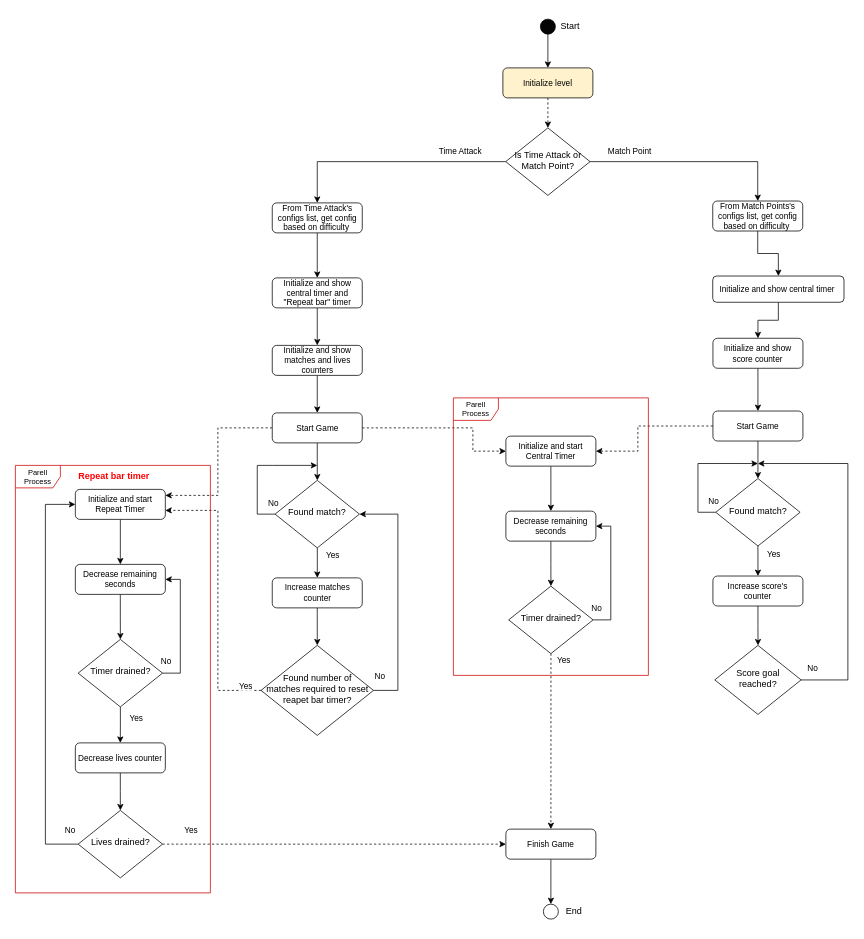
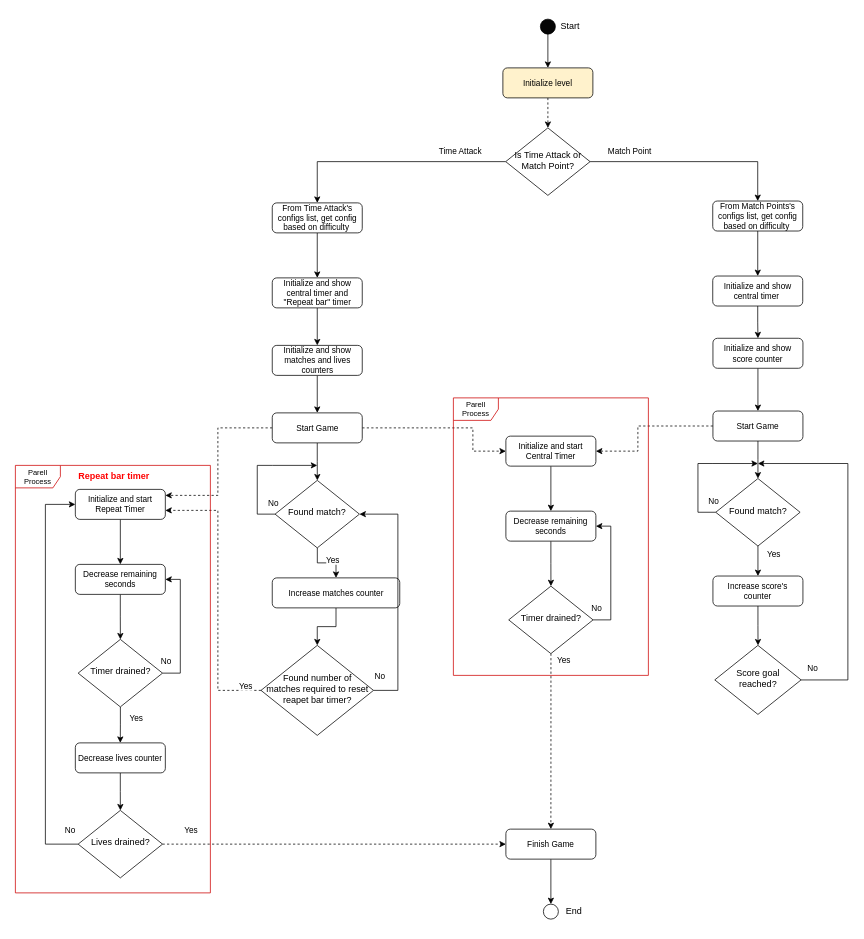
(778, 289) -> (758, 291)
(317, 593) -> (336, 593)
